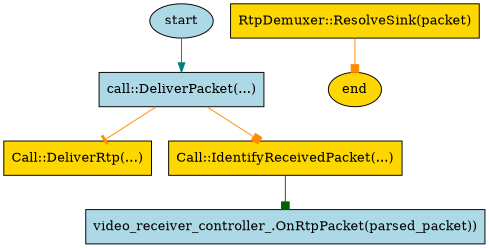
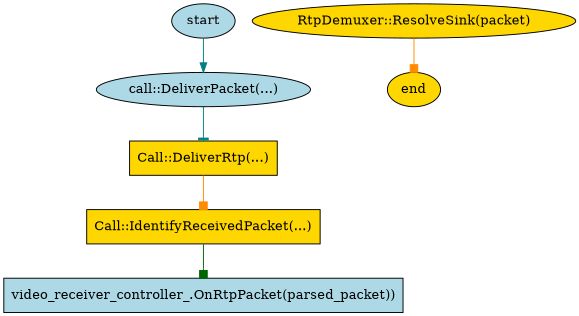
(355, 21) -> (414, 21)
(182, 90) -> (203, 90)
(229, 121) -> (203, 188)
(132, 122) -> (203, 122)
